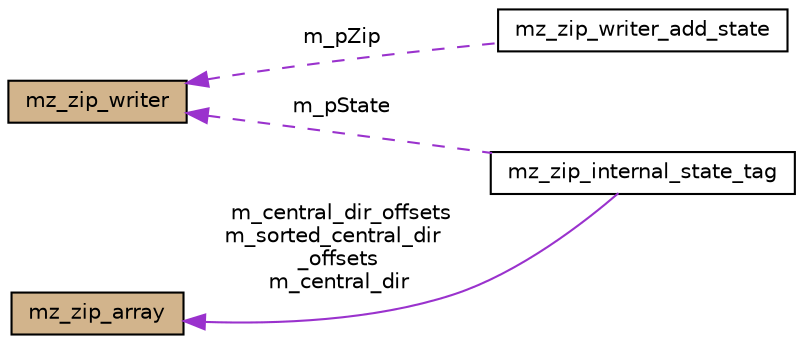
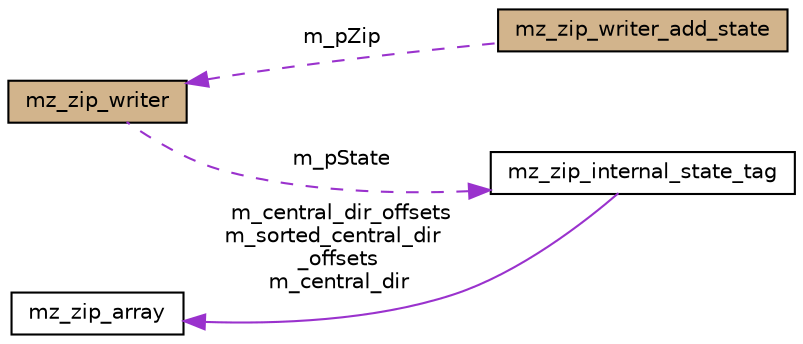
(643, 30) -> (643, 30)
(350, 134) -> (291, 184)
(98, 314) -> (98, 314)
